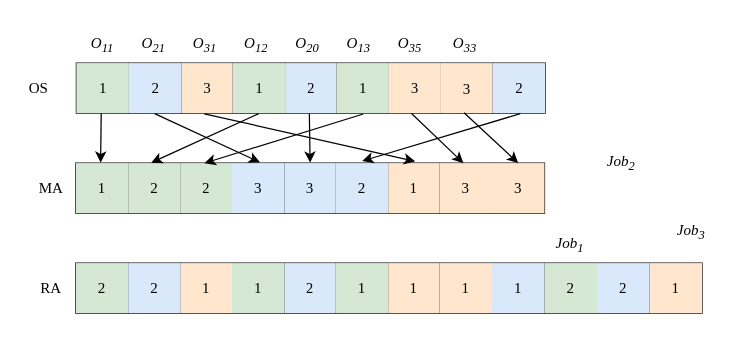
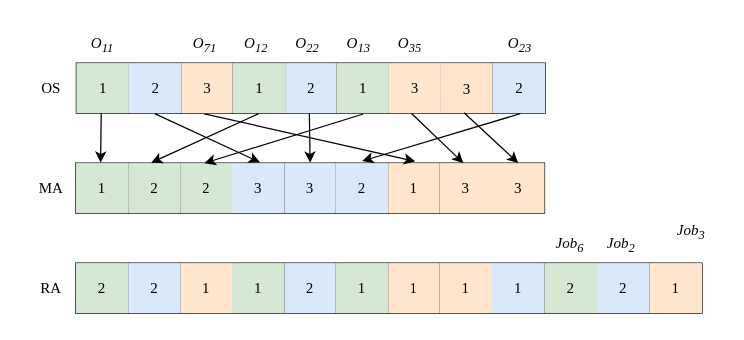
(153, 44) -> none
(205, 44) -> (205, 44)
(308, 44) -> (308, 44)
(464, 44) -> none
none -> (519, 44)
(38, 88) -> (51, 88)
(621, 163) -> (621, 244)
(570, 244) -> (570, 244)
